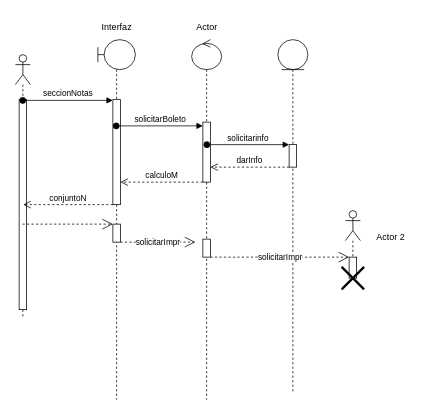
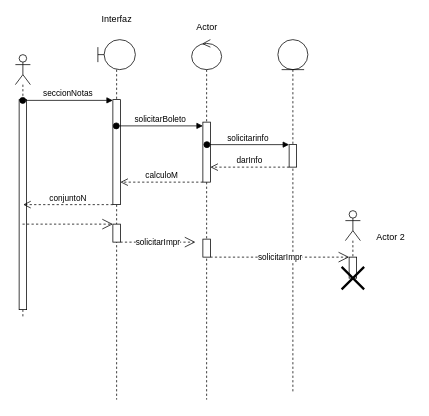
(117, 27) -> (117, 19)
